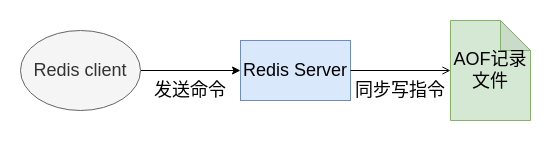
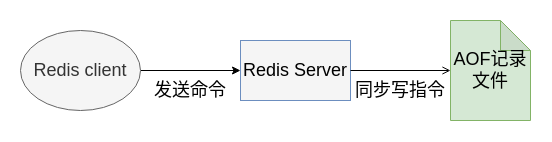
(296, 71) -> (296, 71)
